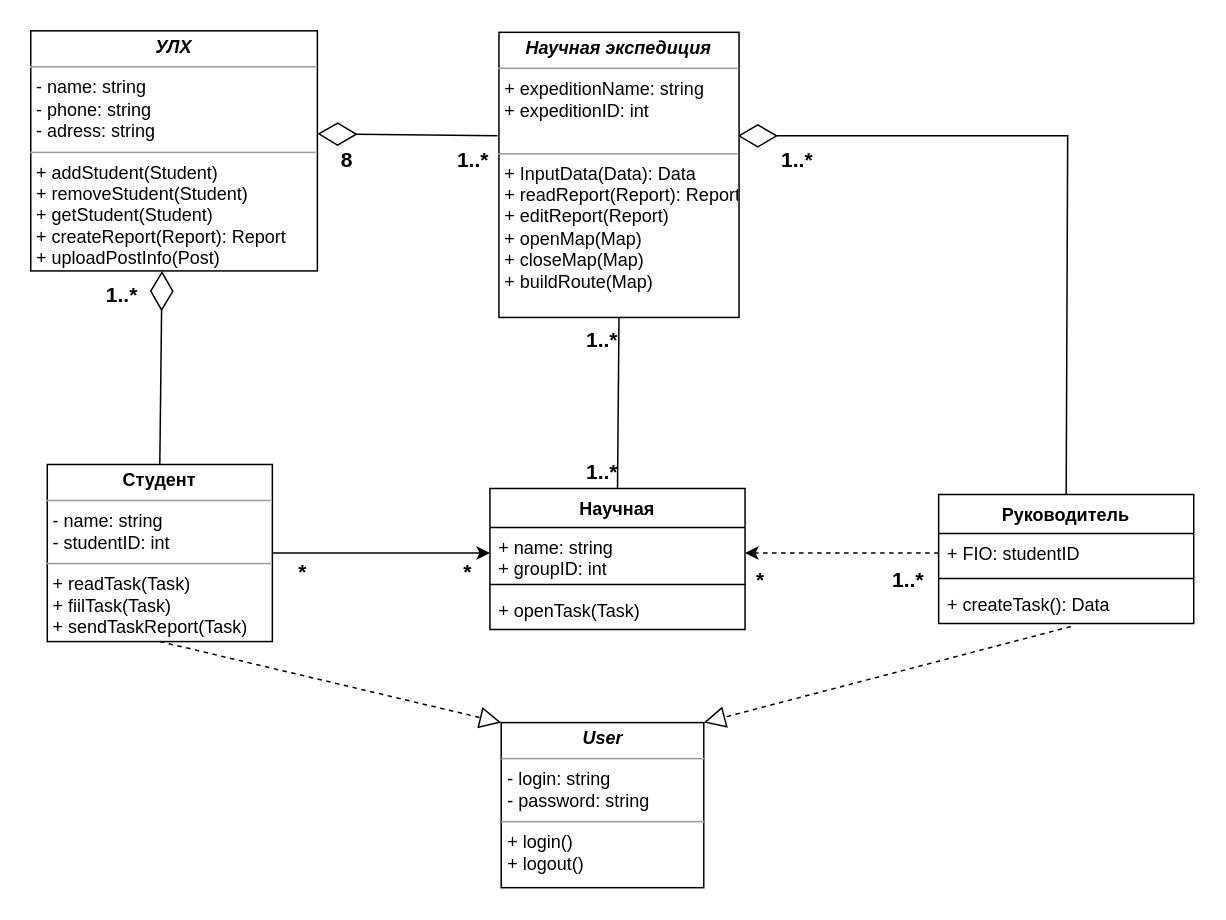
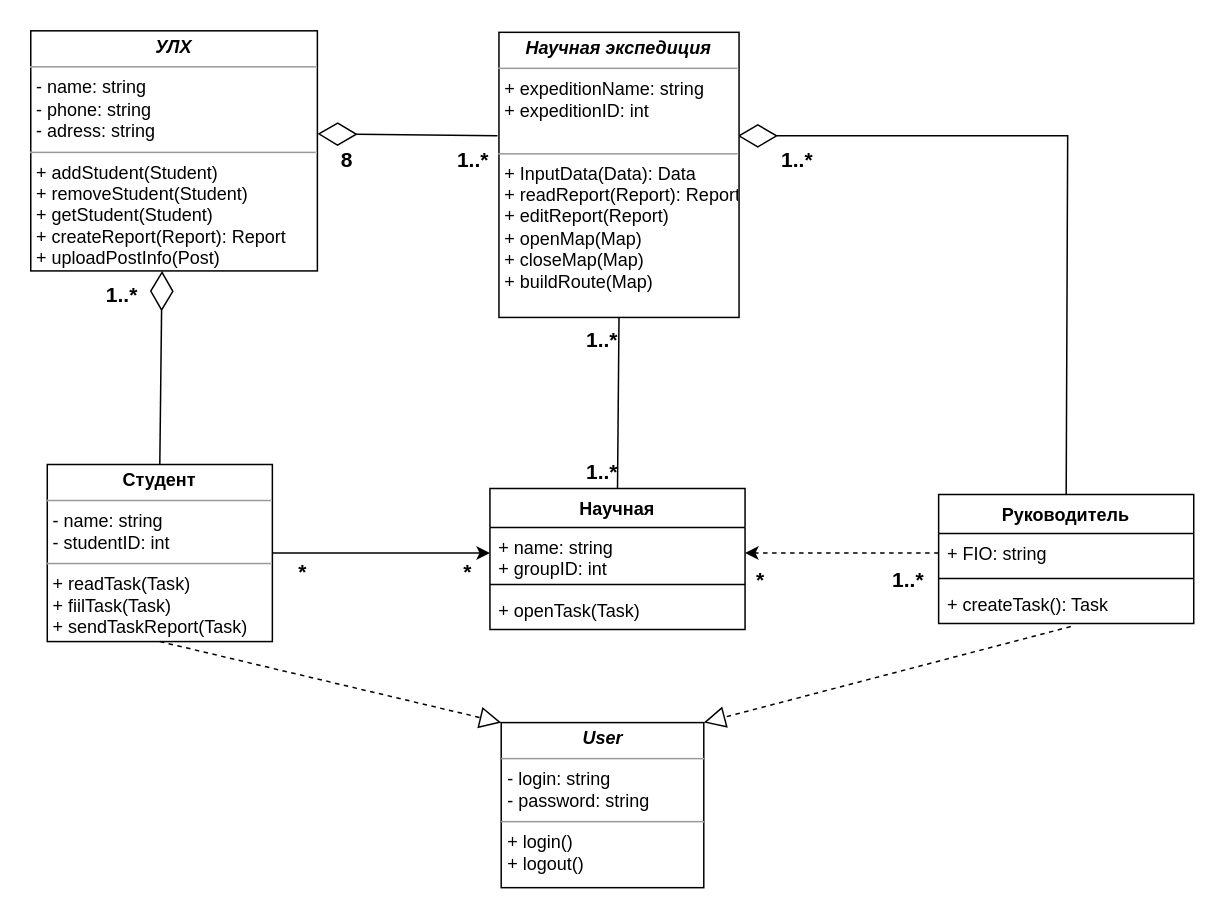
(1020, 554) -> (1003, 554)
(1040, 605) -> (1040, 605)
